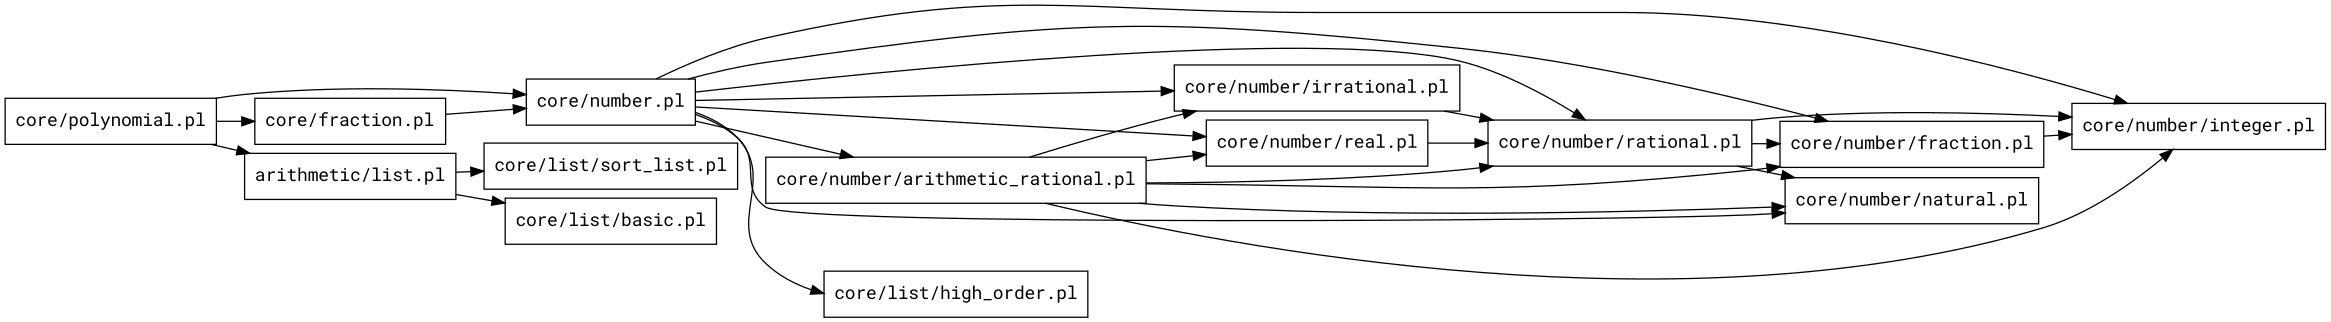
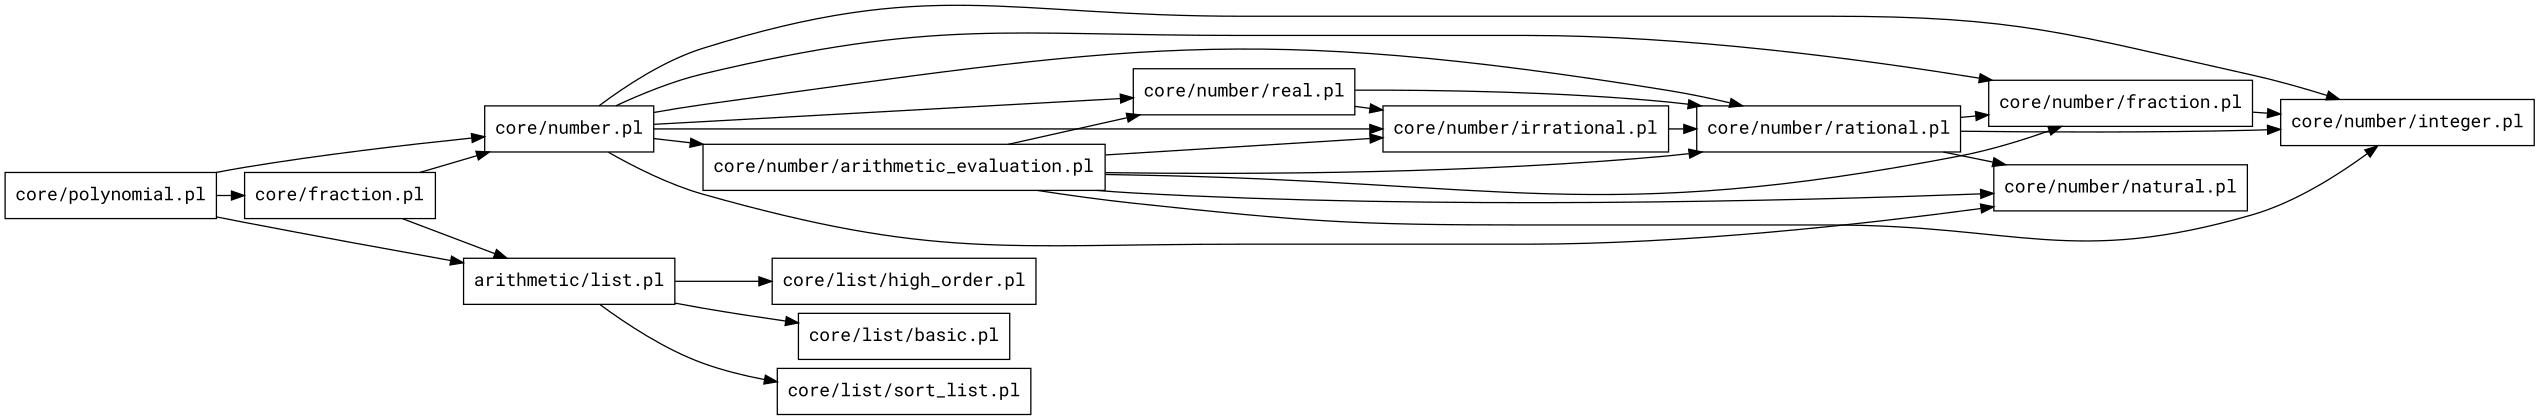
none -> (1362, 107)
(956, 180) -> (904, 167)
(750, 209) -> (717, 281)
none -> (449, 236)
